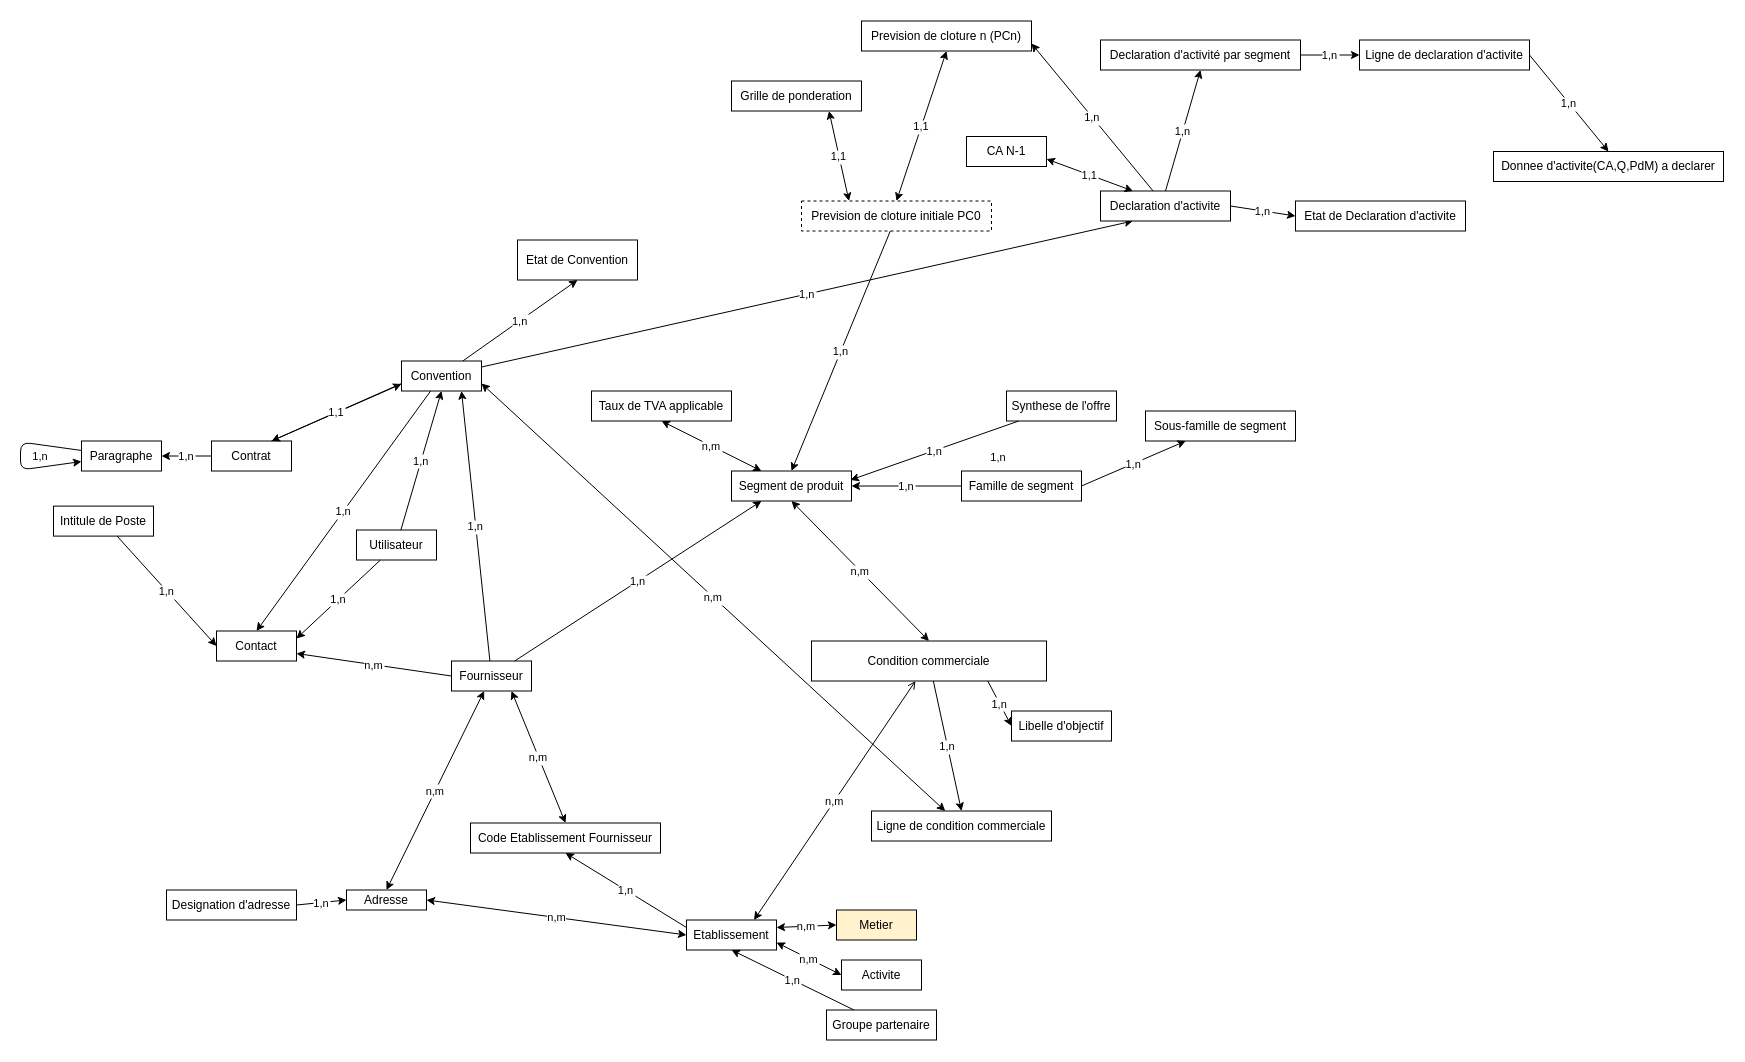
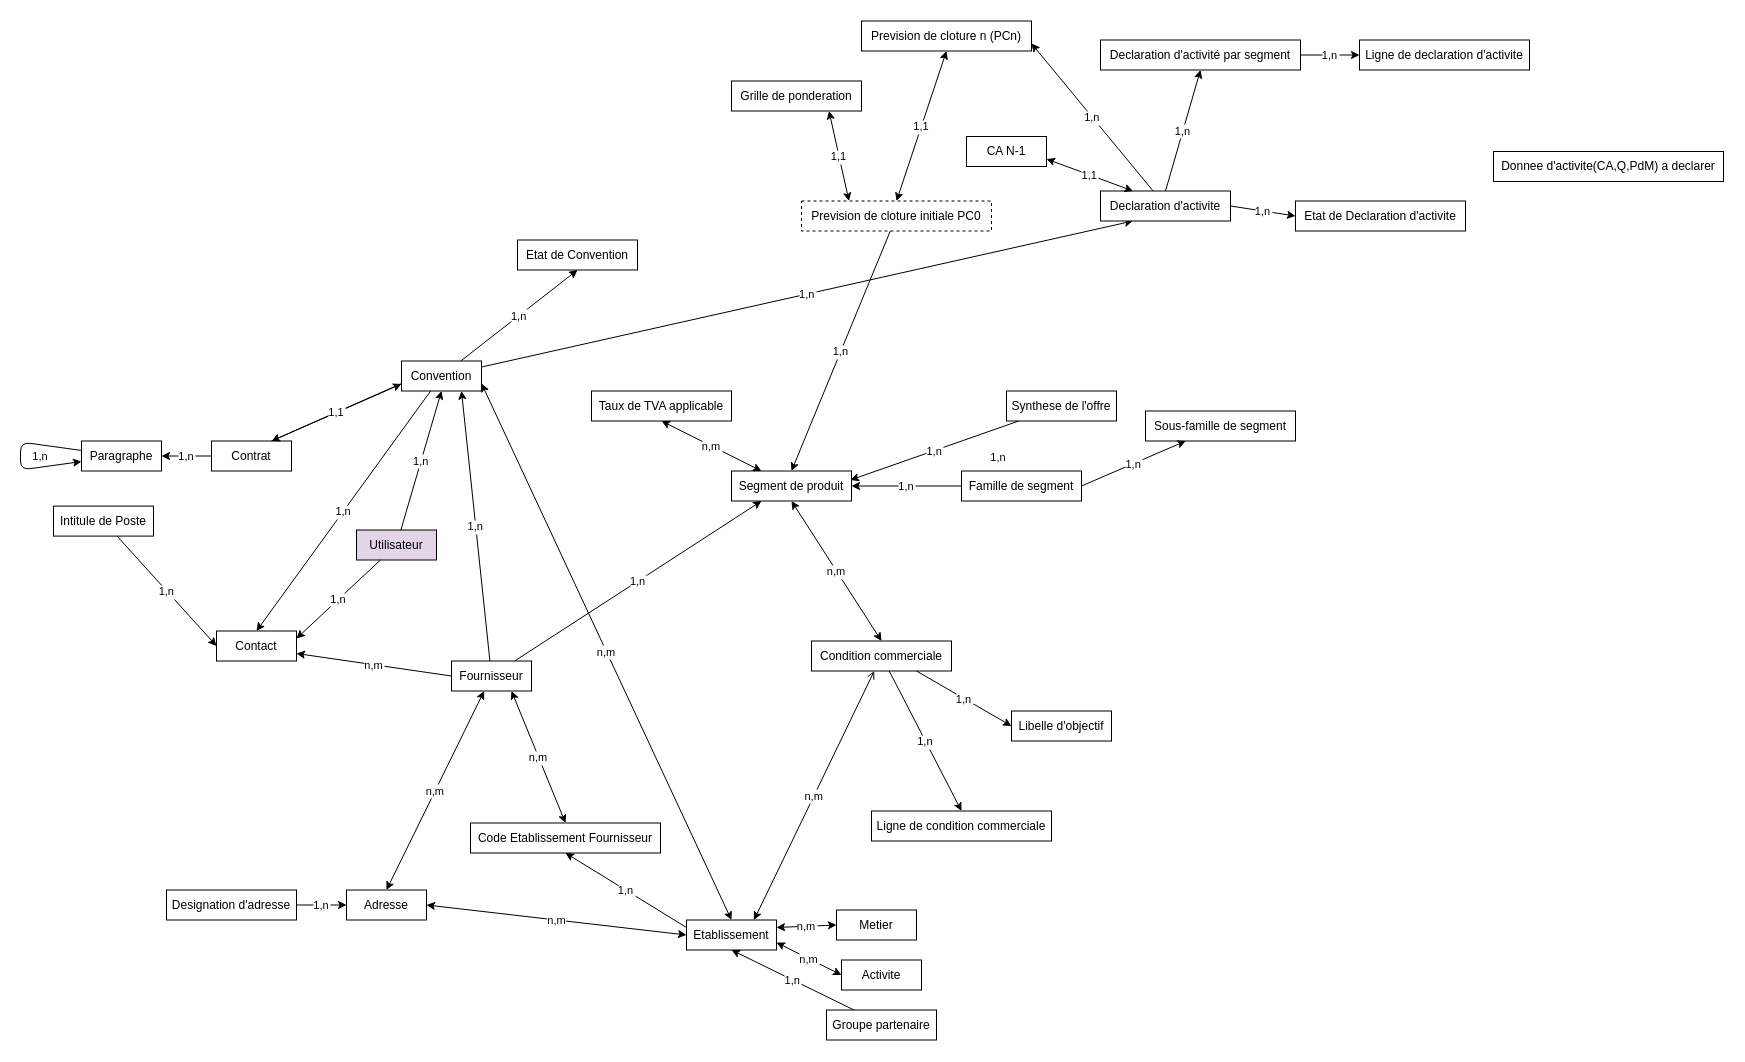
(1565, 98) -> none
(578, 260) -> (578, 255)
(397, 545) -> (397, 545)
(713, 597) -> (606, 651)
(929, 661) -> (882, 656)
(387, 900) -> (387, 905)
(877, 925) -> (877, 925)
